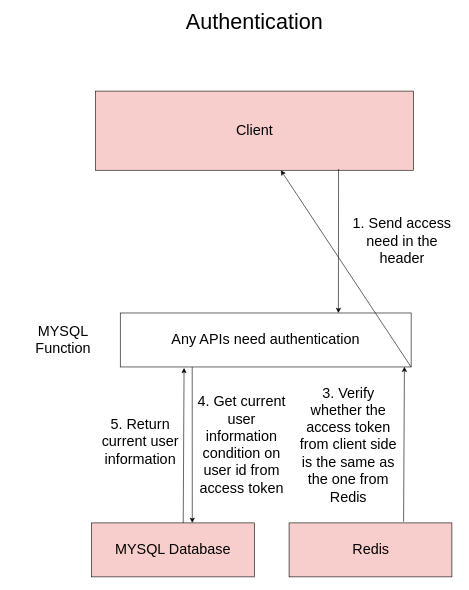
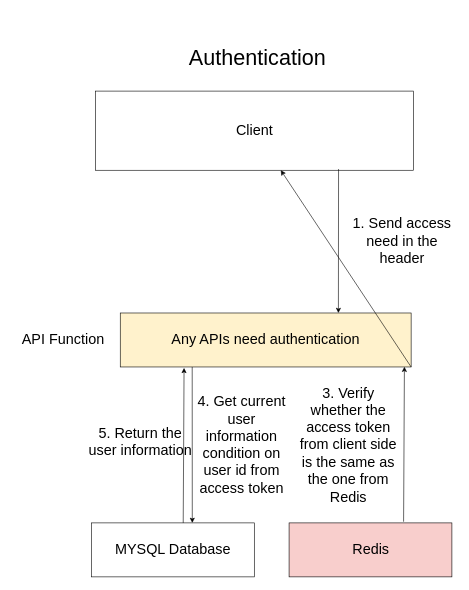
(255, 21) -> (258, 57)
(255, 131) -> (255, 131)
(63, 340) -> (63, 340)
(266, 340) -> (266, 340)
(140, 442) -> (140, 442)
(173, 550) -> (173, 550)
